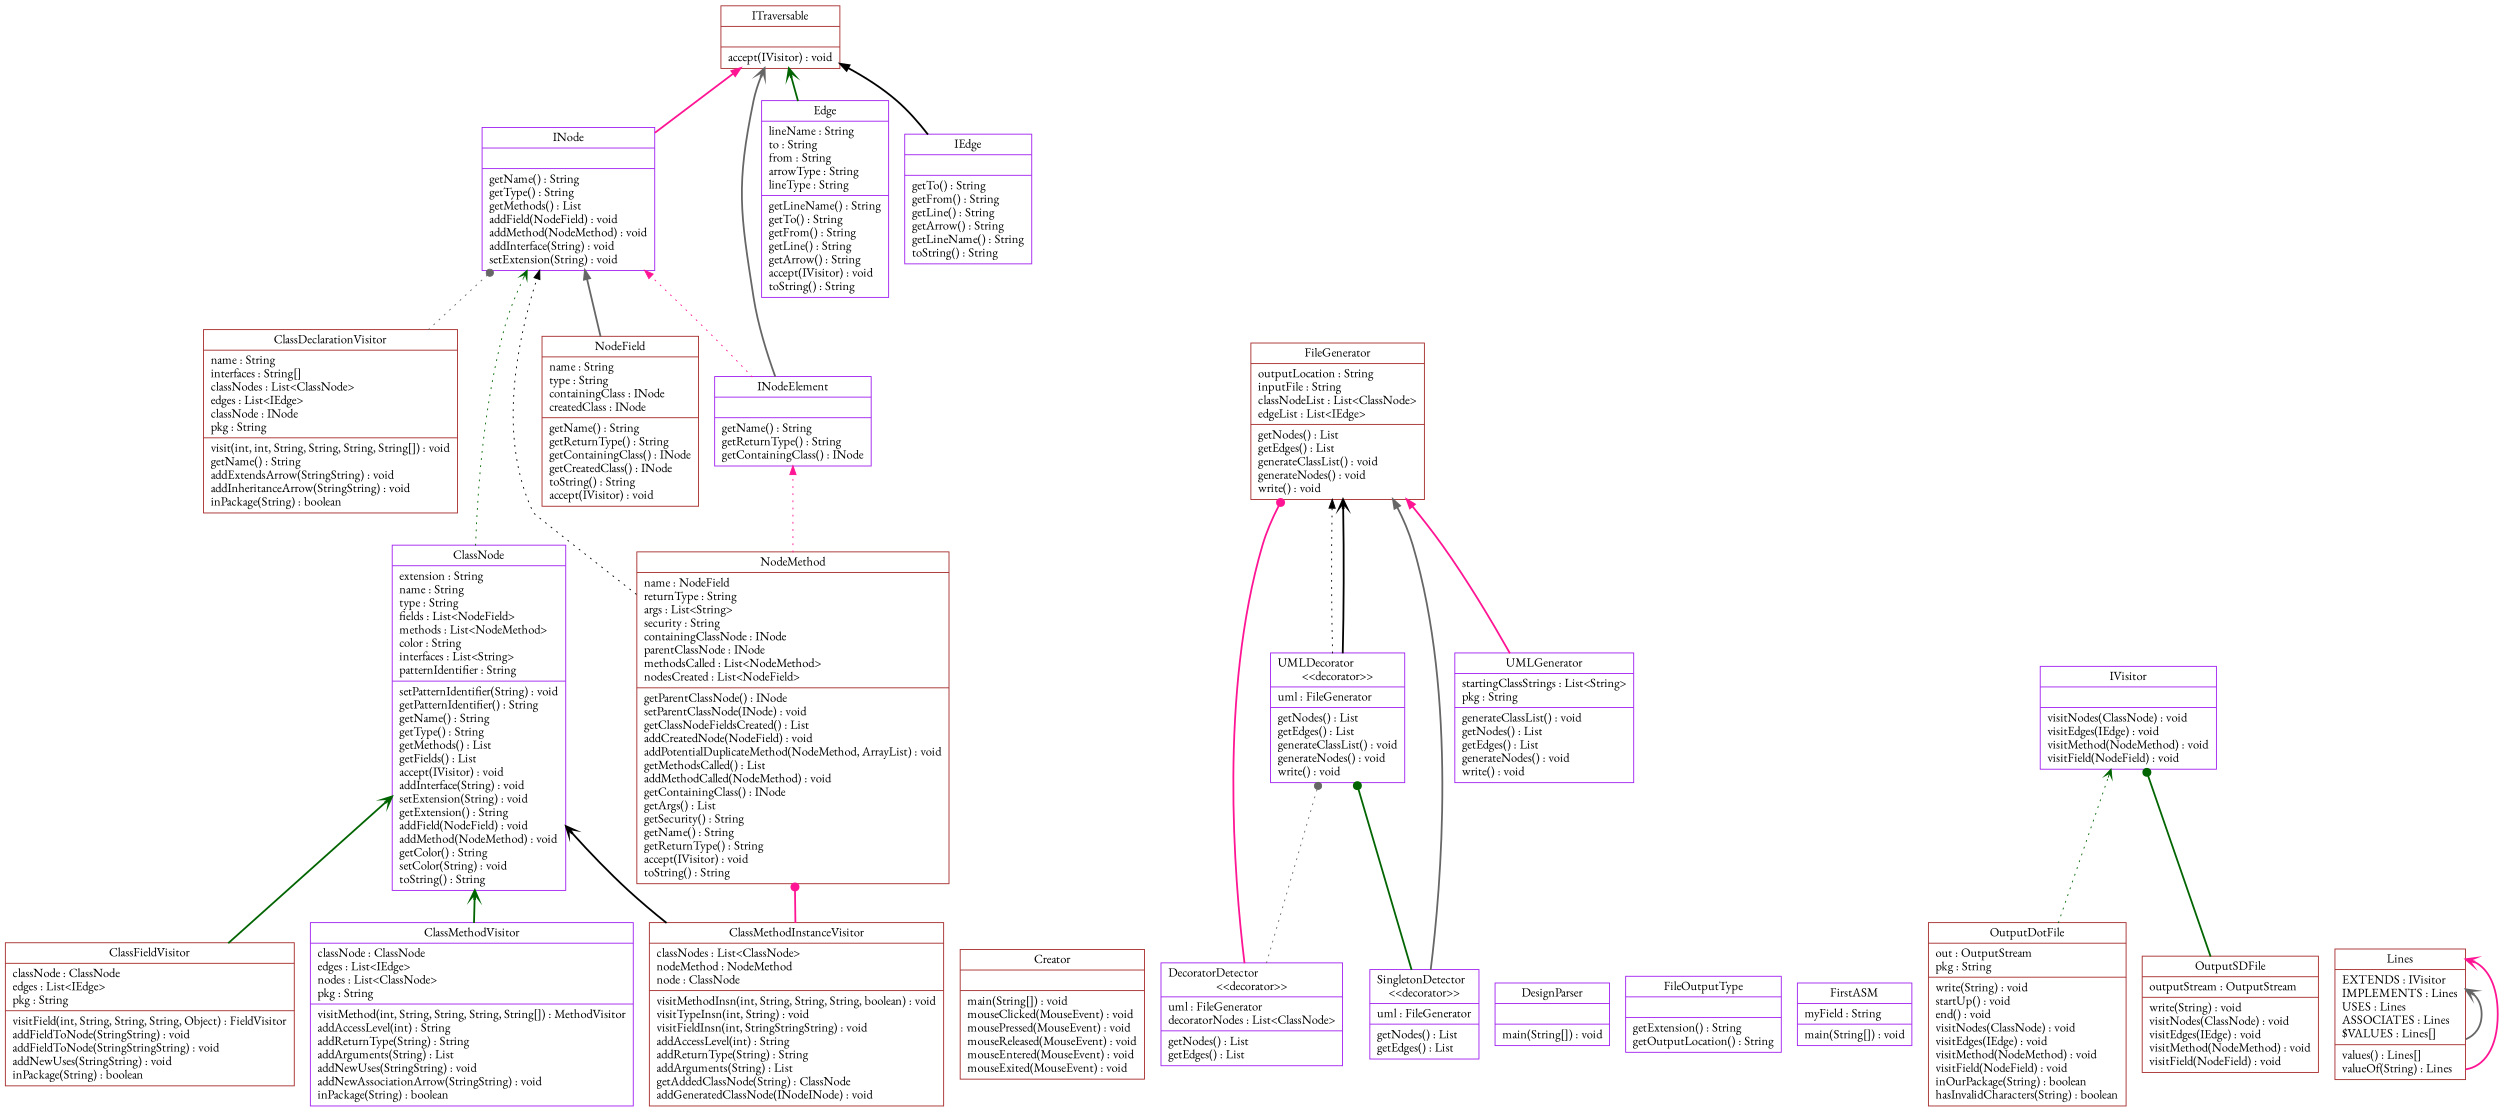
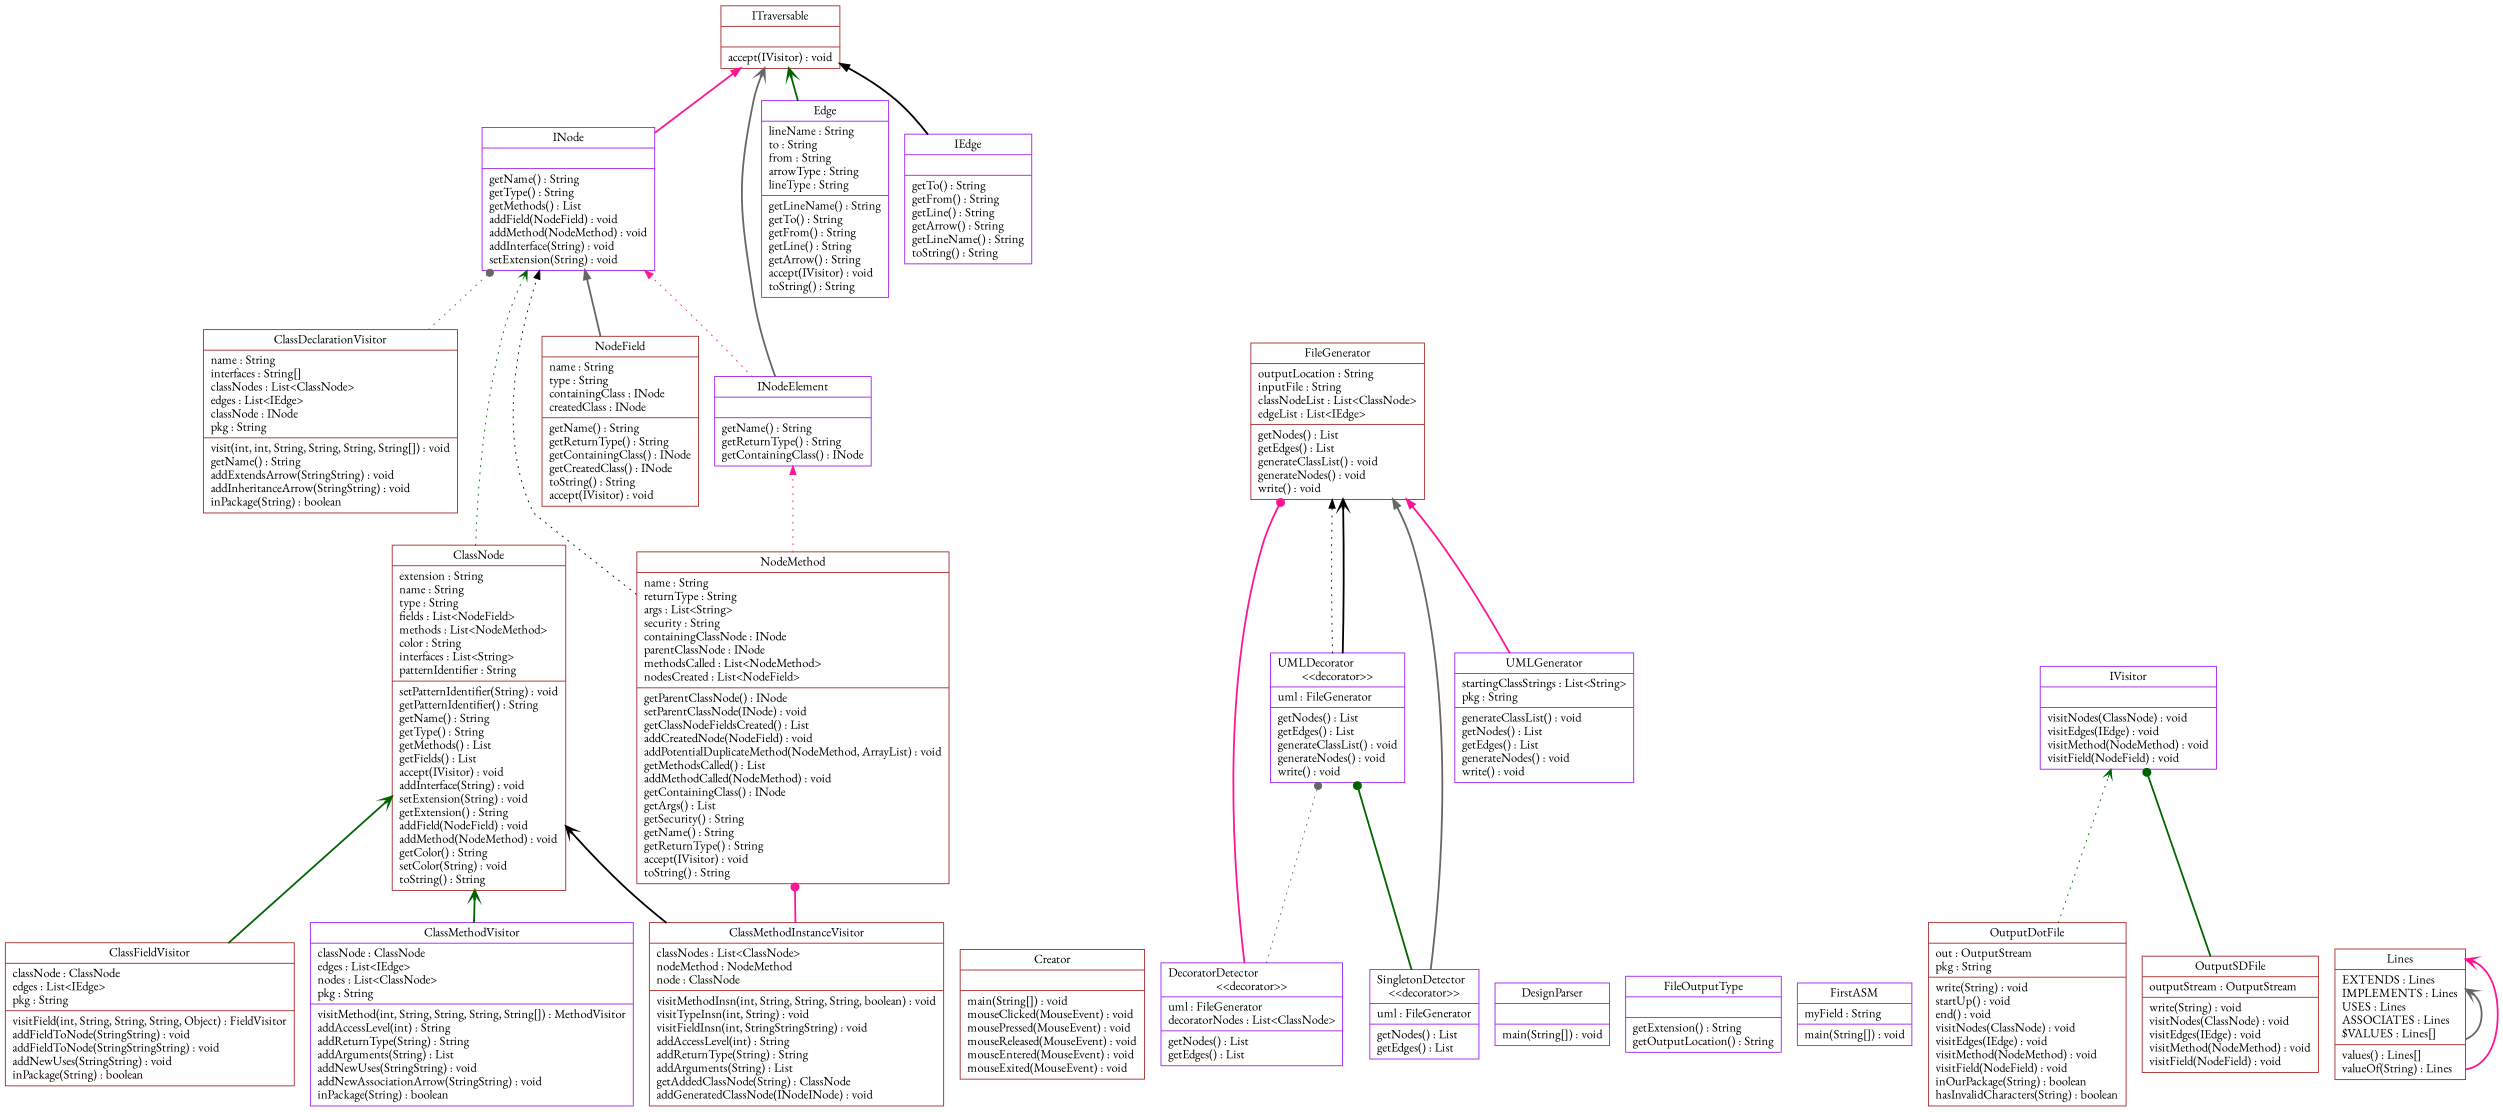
(687, 583) -> (677, 583)
(479, 718) -> (479, 718)
(2394, 980) -> (2389, 980)
